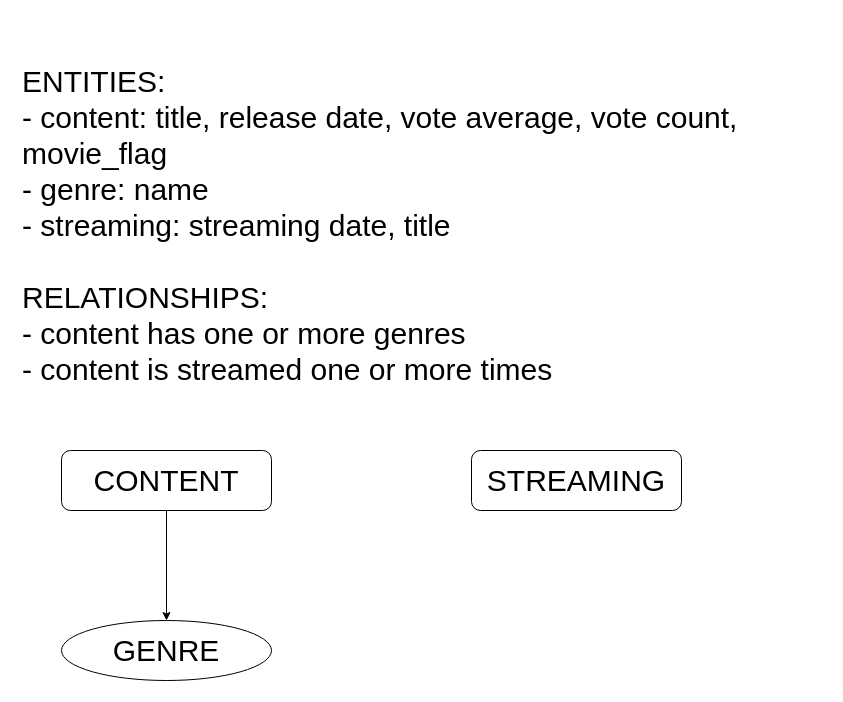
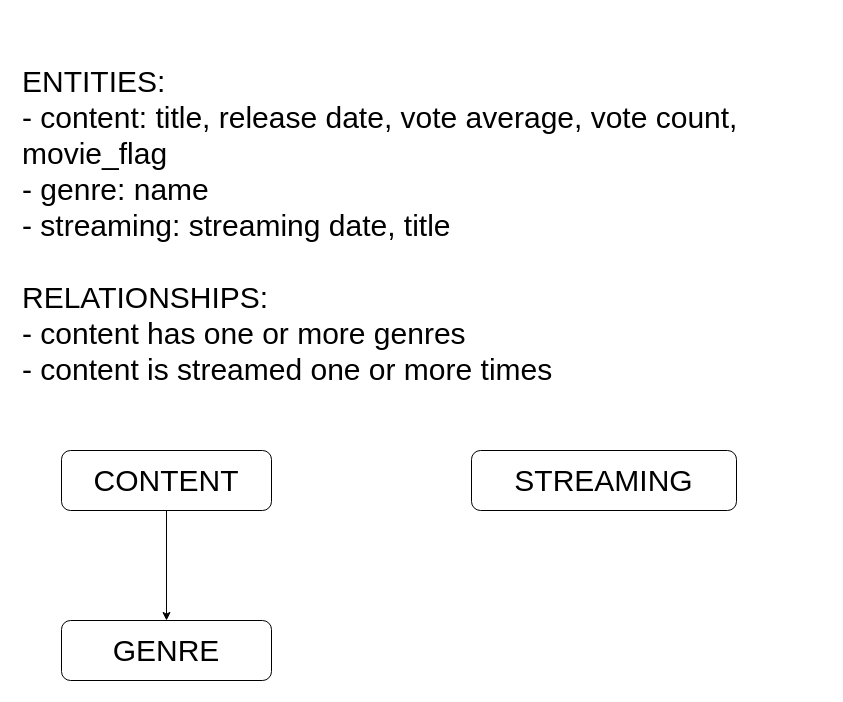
(577, 481) -> (604, 481)
(167, 651) -> (167, 651)
